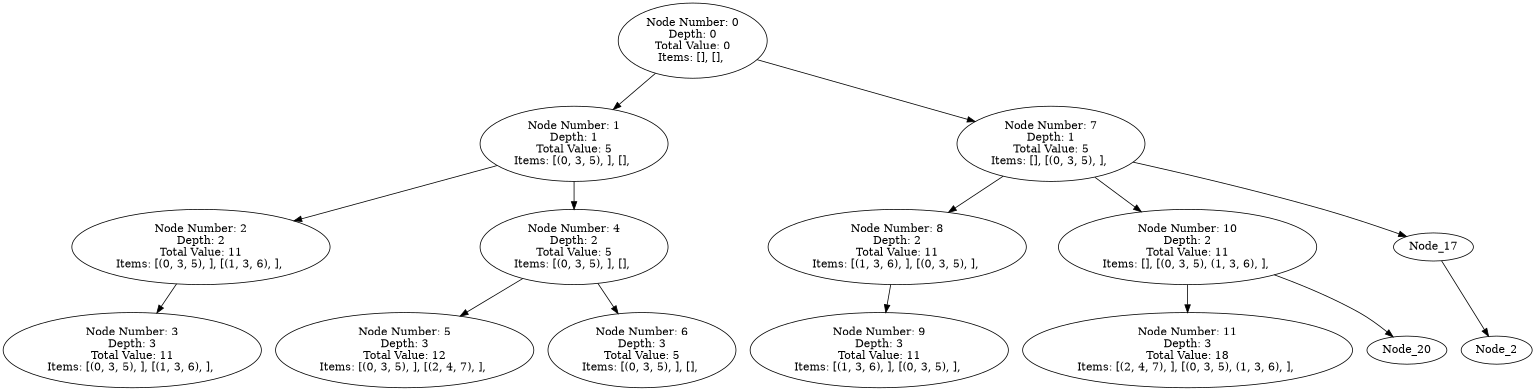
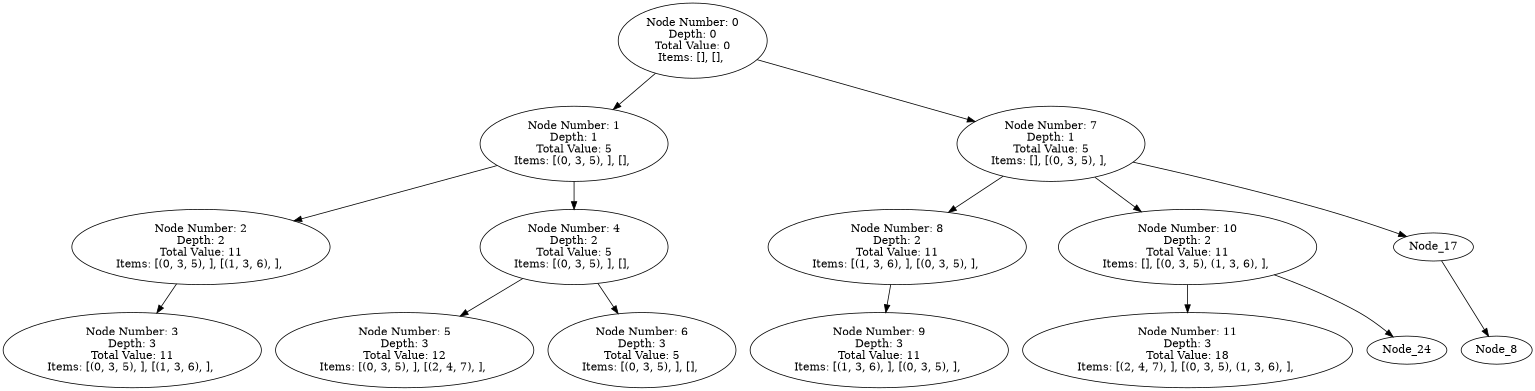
(1407, 350) -> (1407, 350)
(1497, 350) -> (1497, 350)
